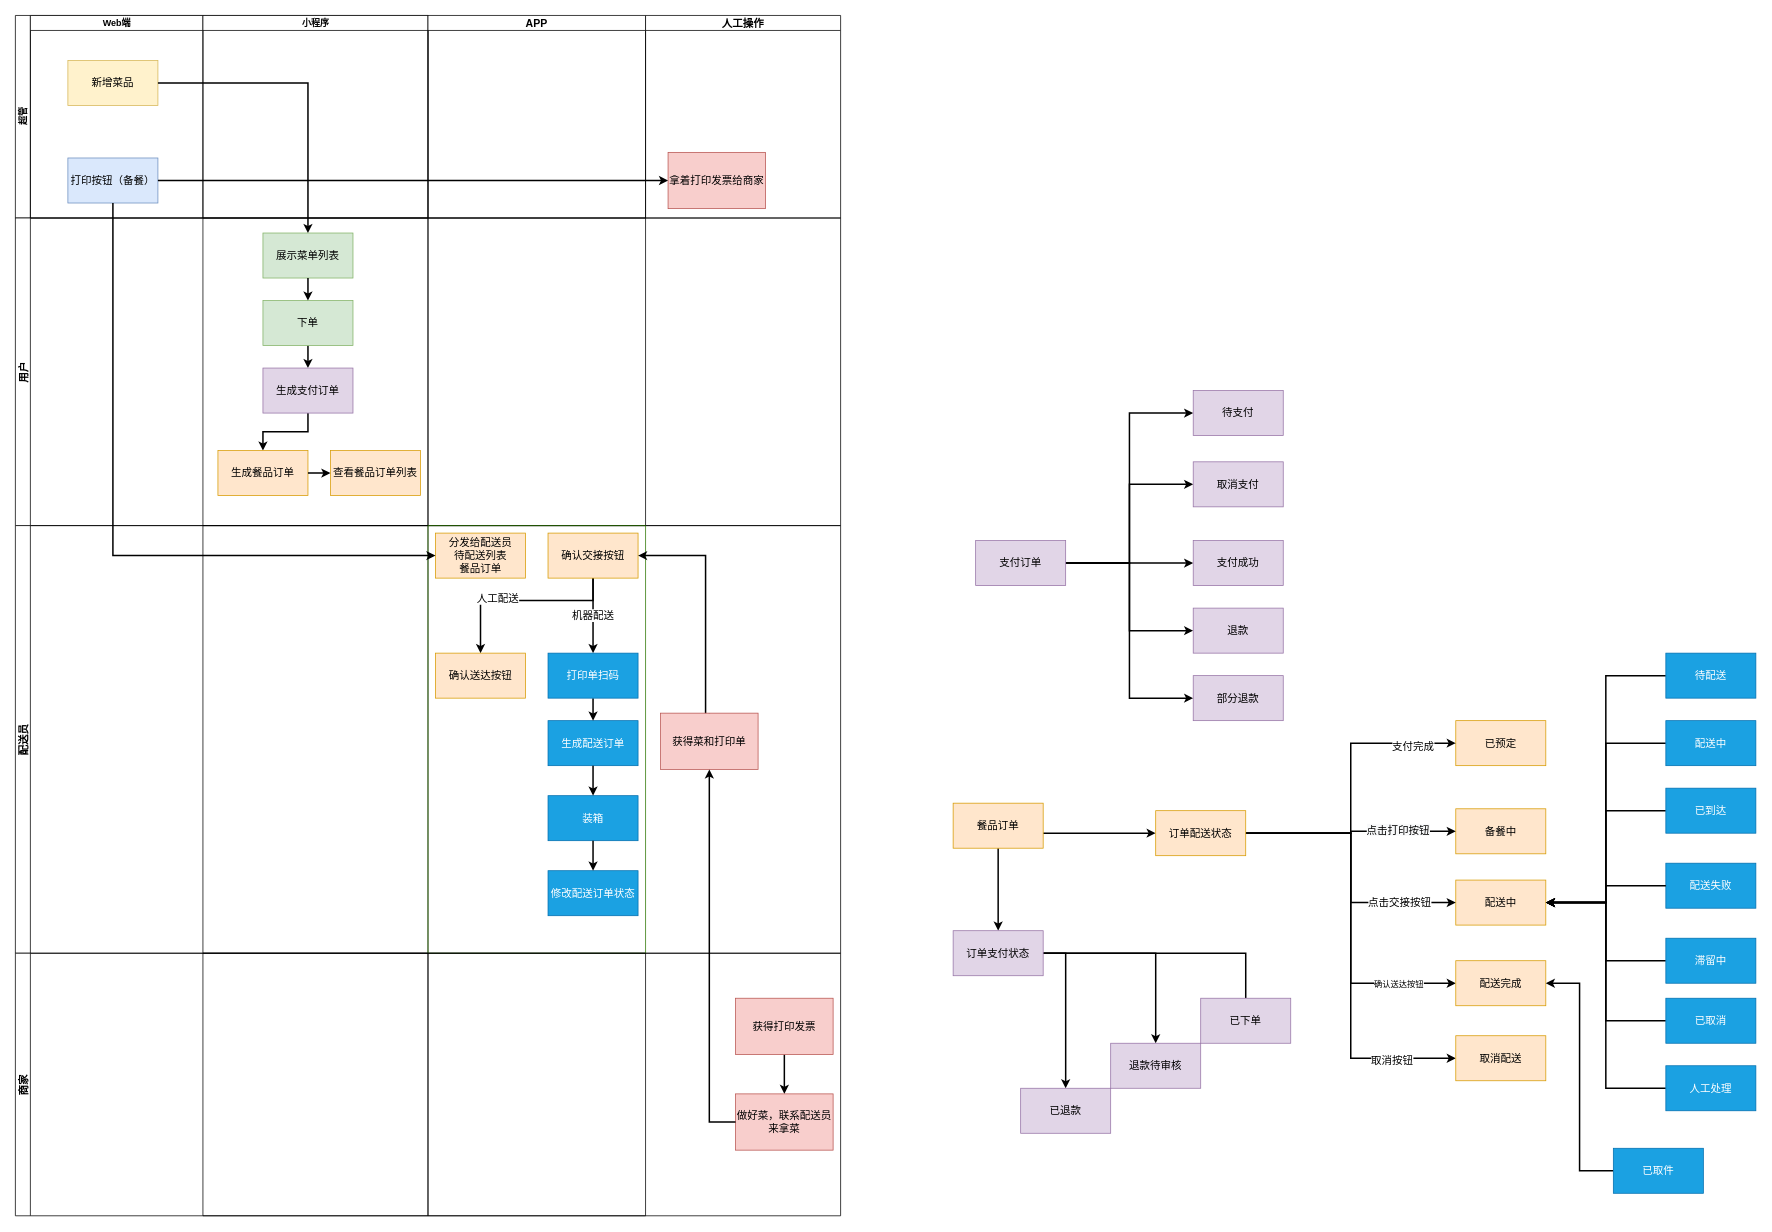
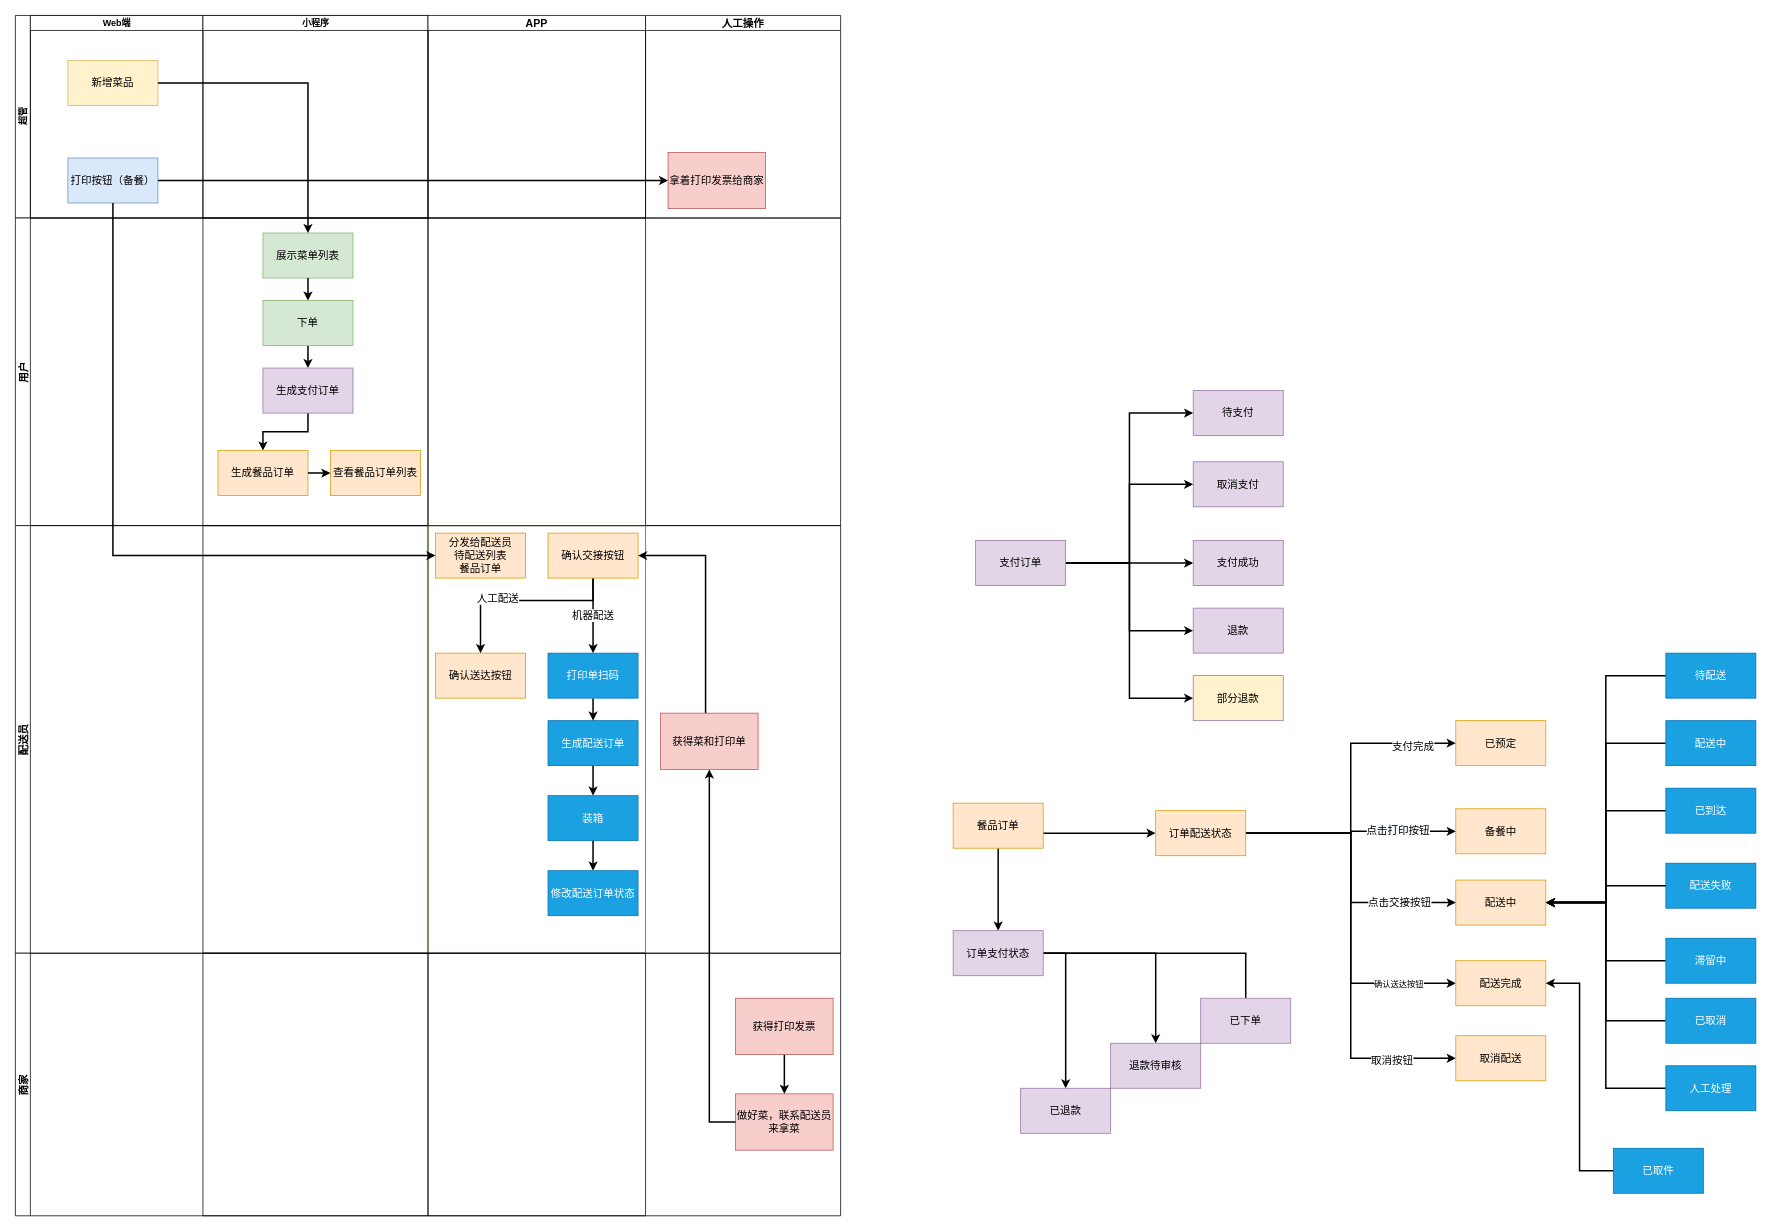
(1238, 698) -> (1238, 698)
